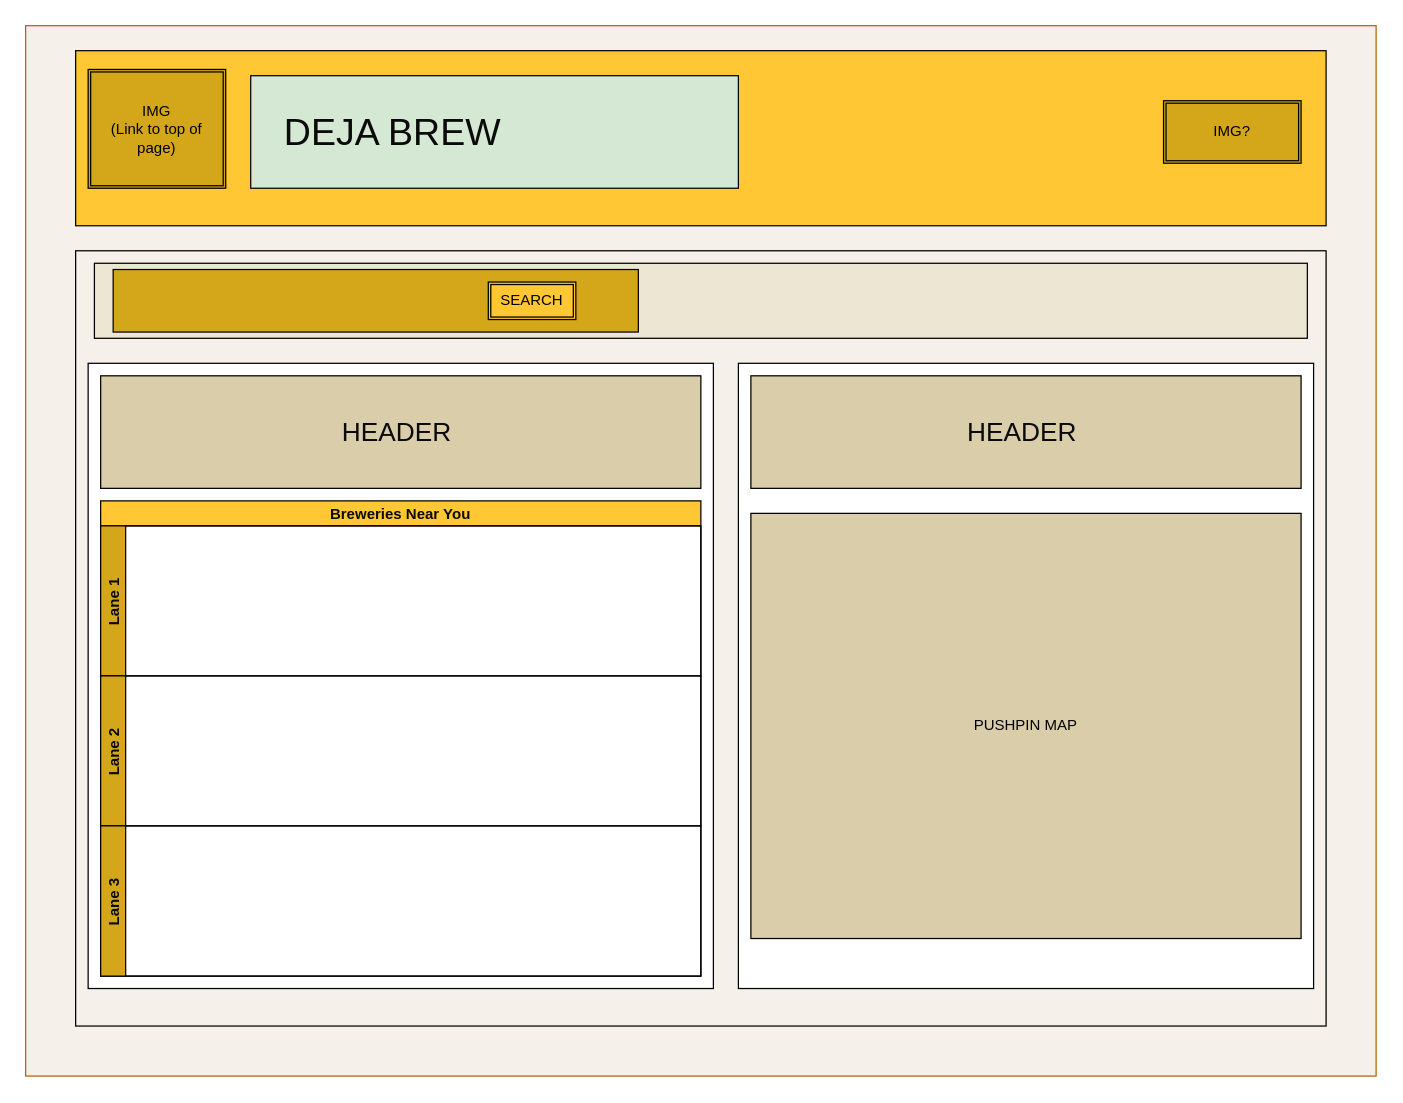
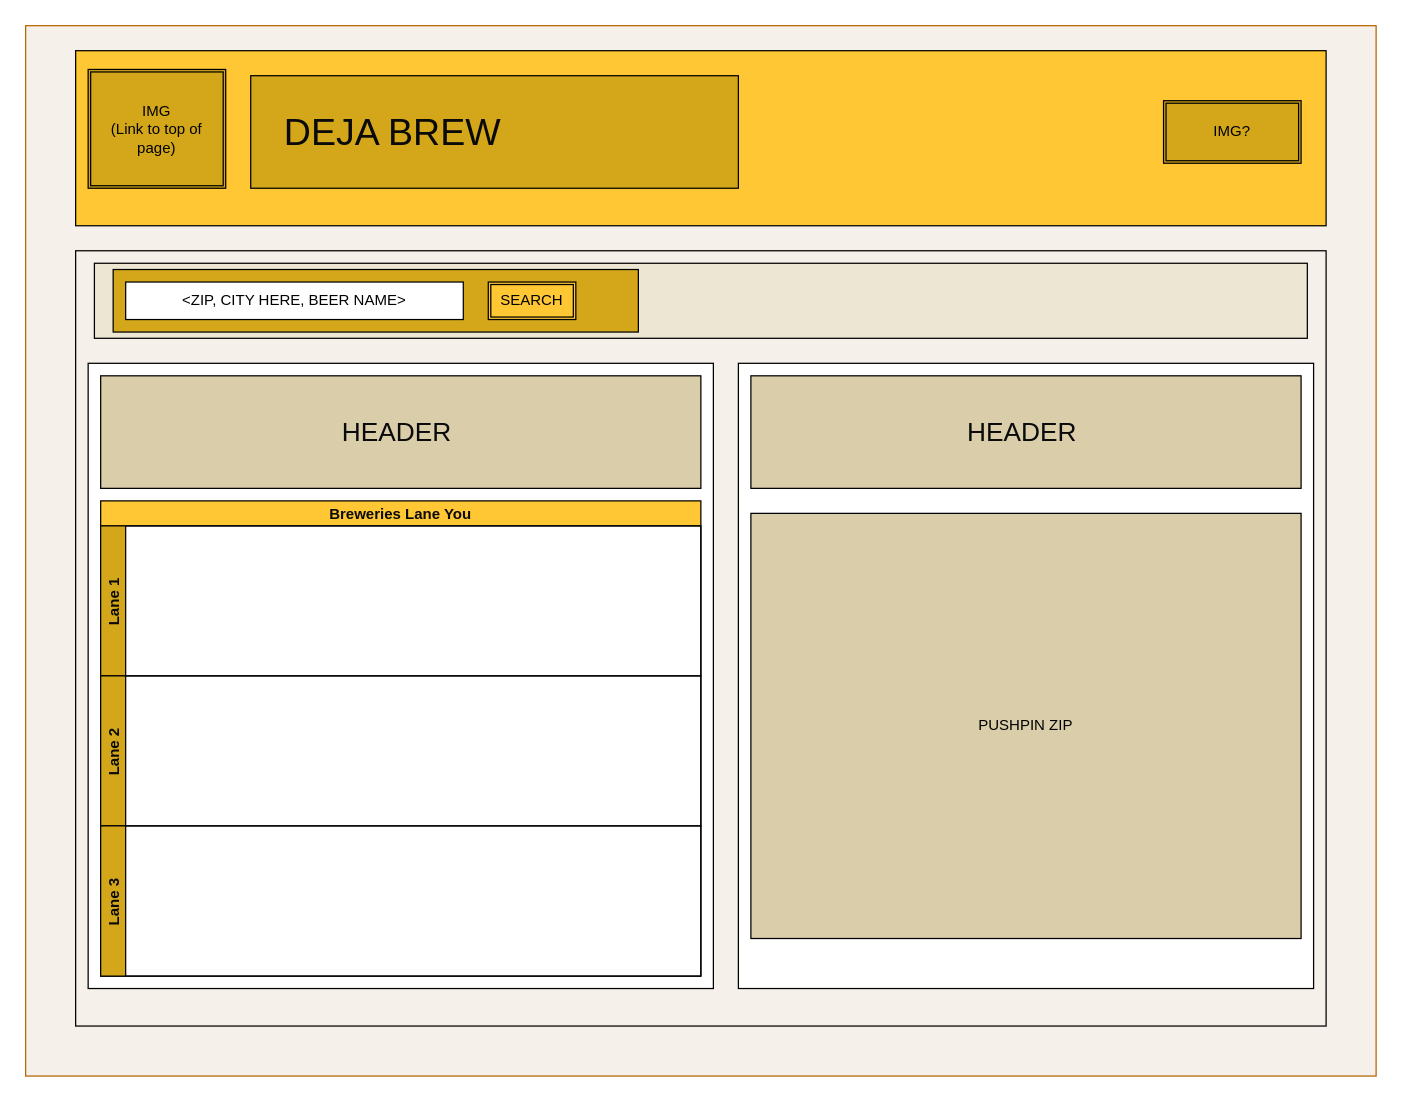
(494, 132) -> (494, 132)
none -> (294, 301)
(400, 514) -> (400, 514)
(1026, 726) -> (1026, 726)
